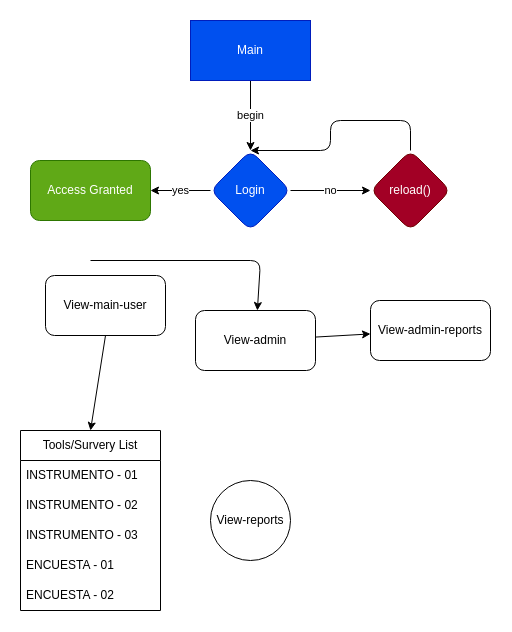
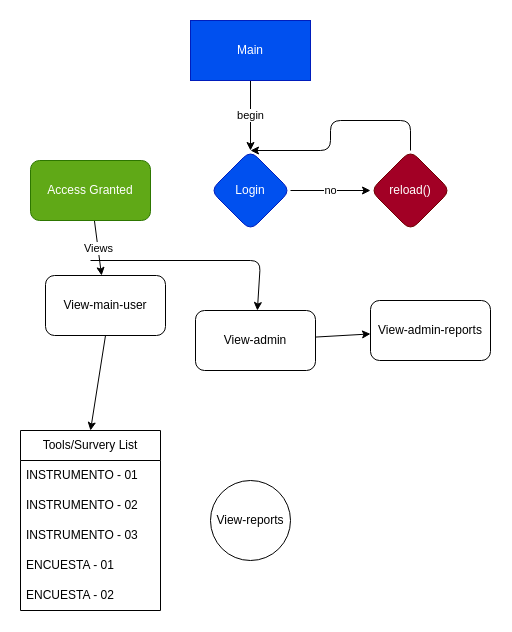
(184, 191) -> none
none -> (98, 244)
